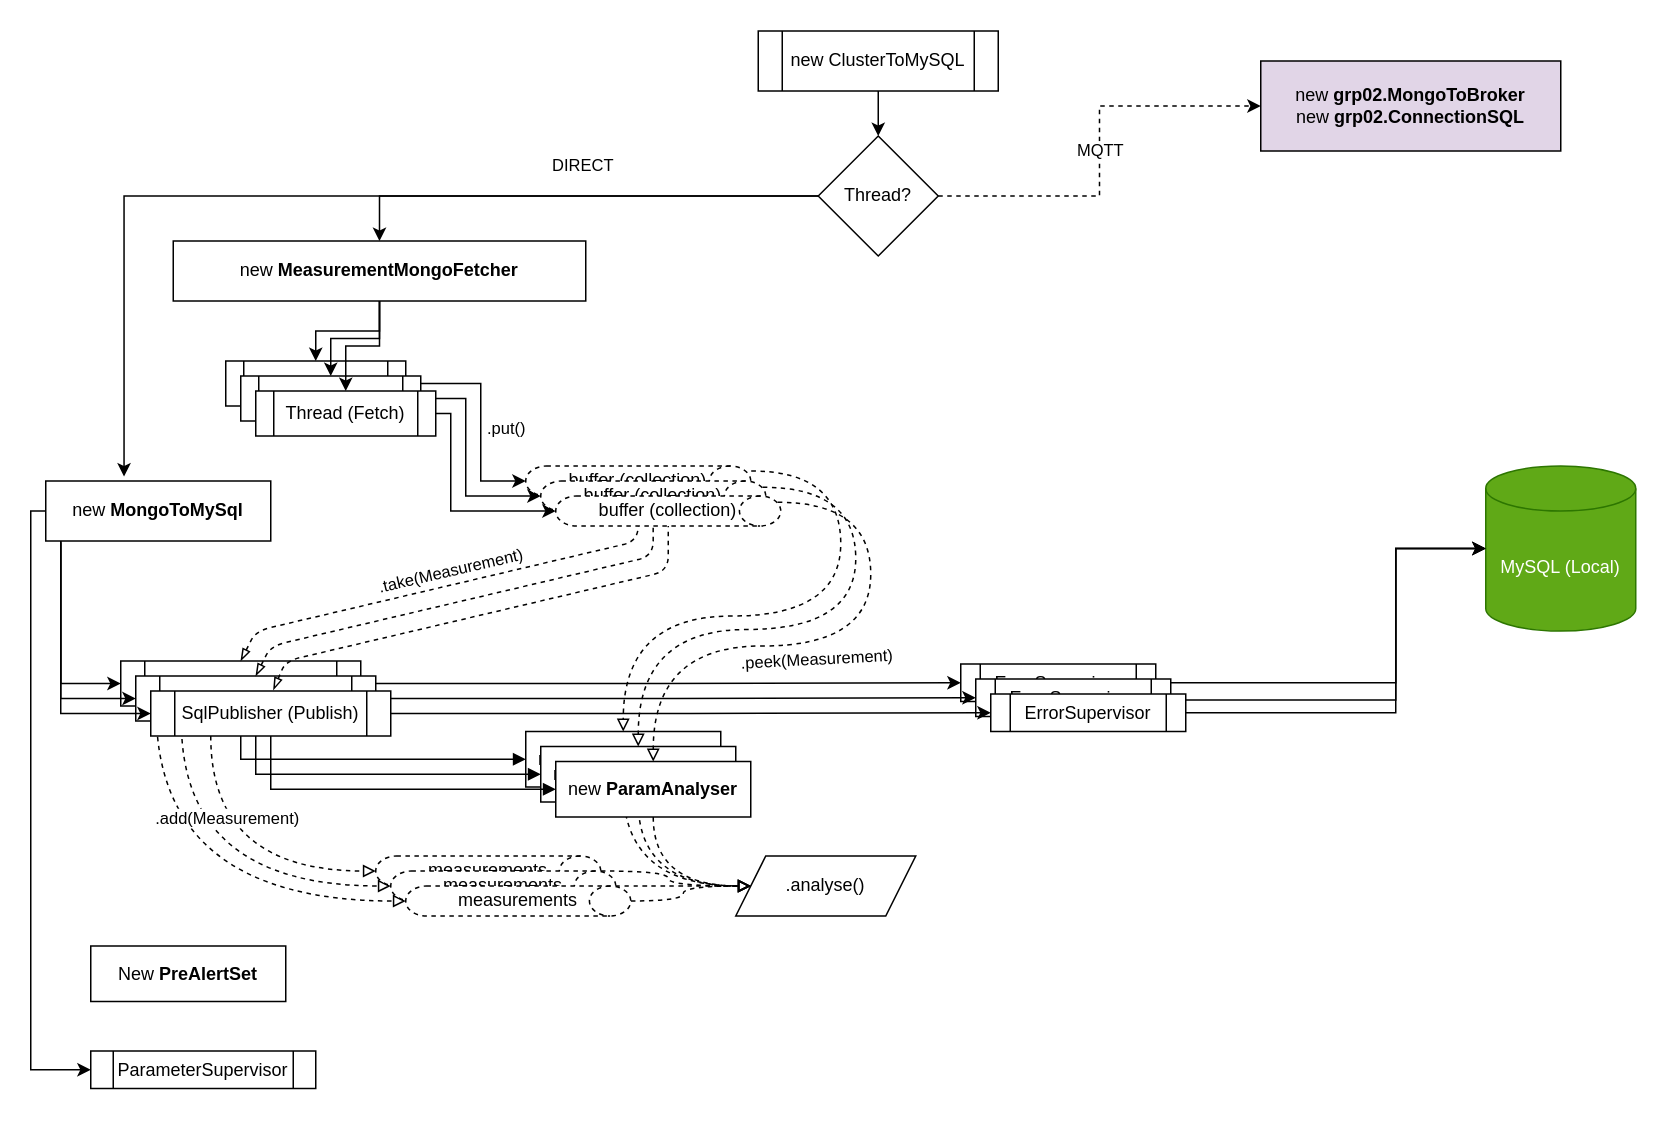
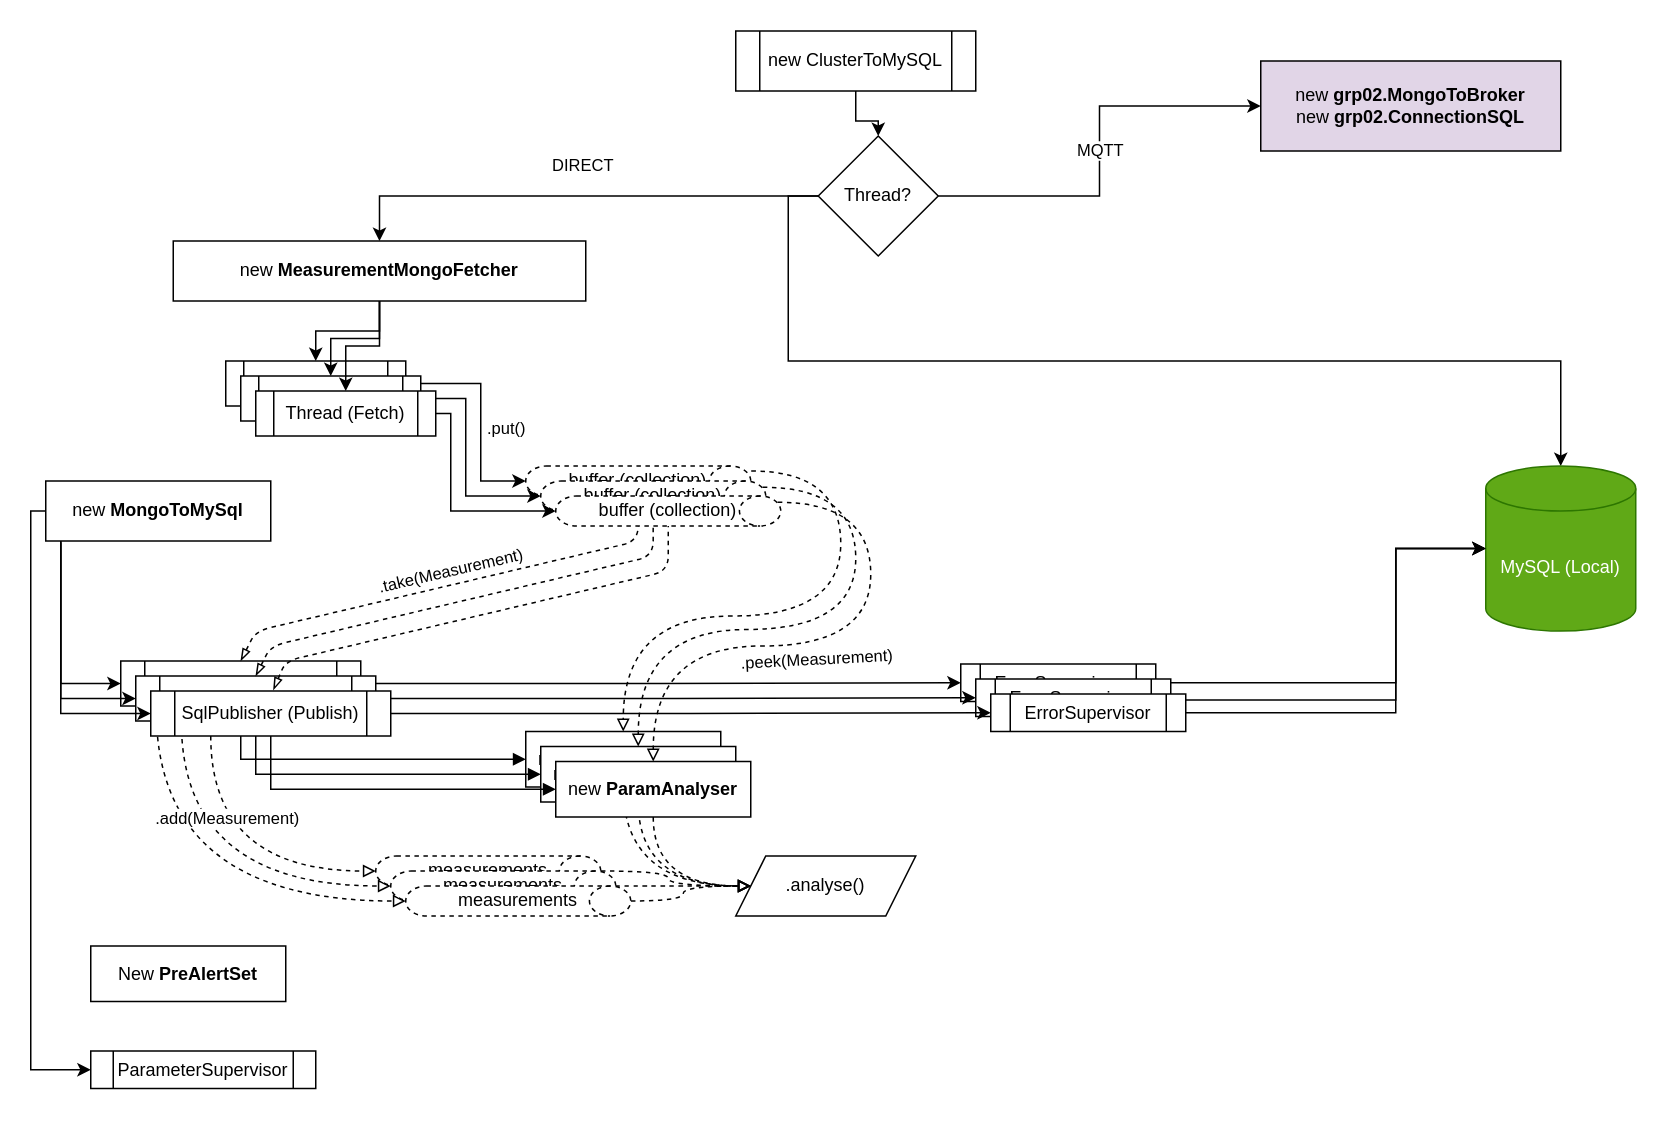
(878, 61) -> (856, 61)
(1038, 196) -> (1038, 196)
(124, 204) -> (1139, 361)
